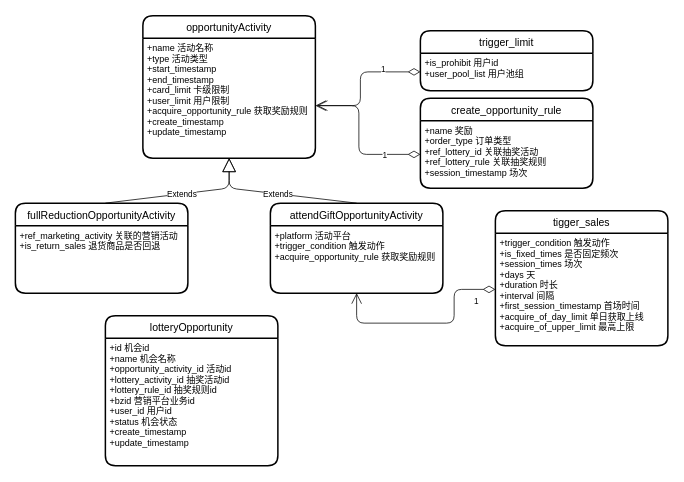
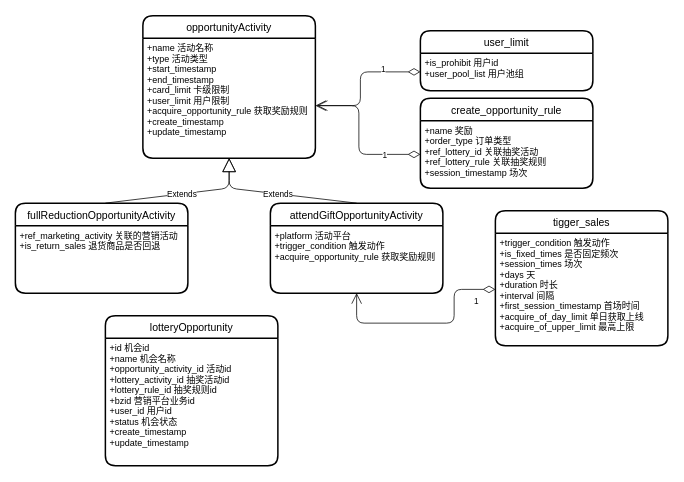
(506, 42) -> (506, 42)
